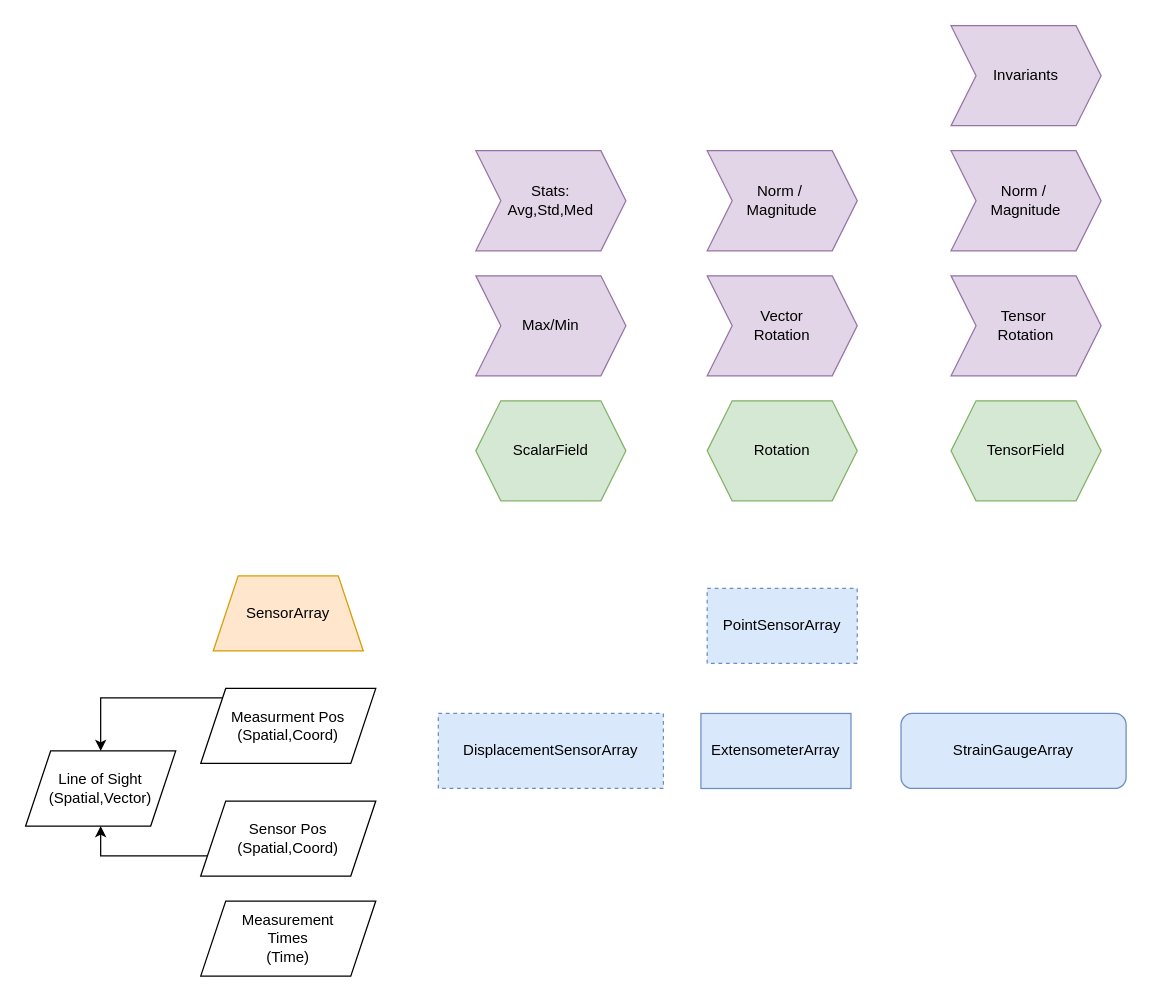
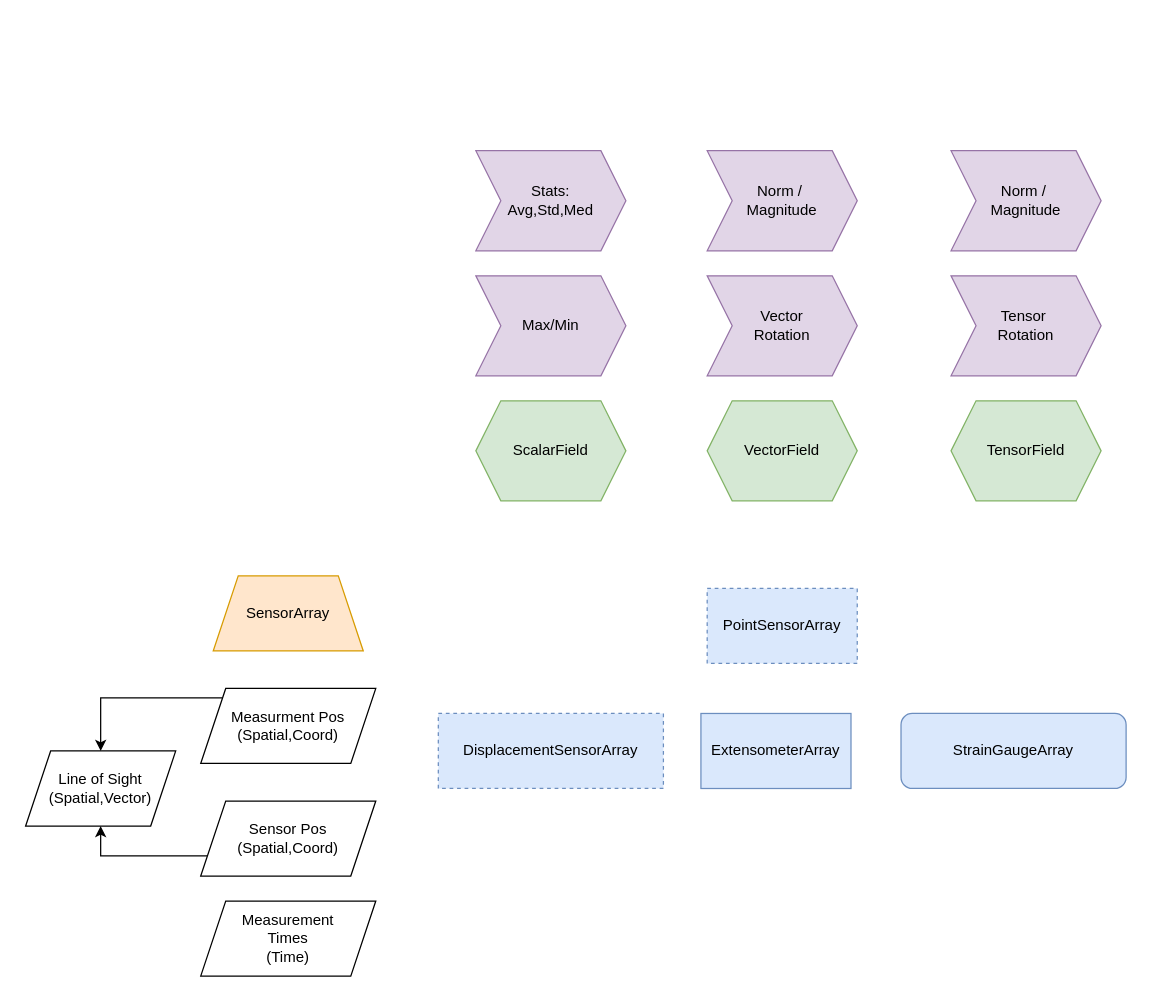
(1026, 76) -> none
(782, 451) -> (782, 451)
